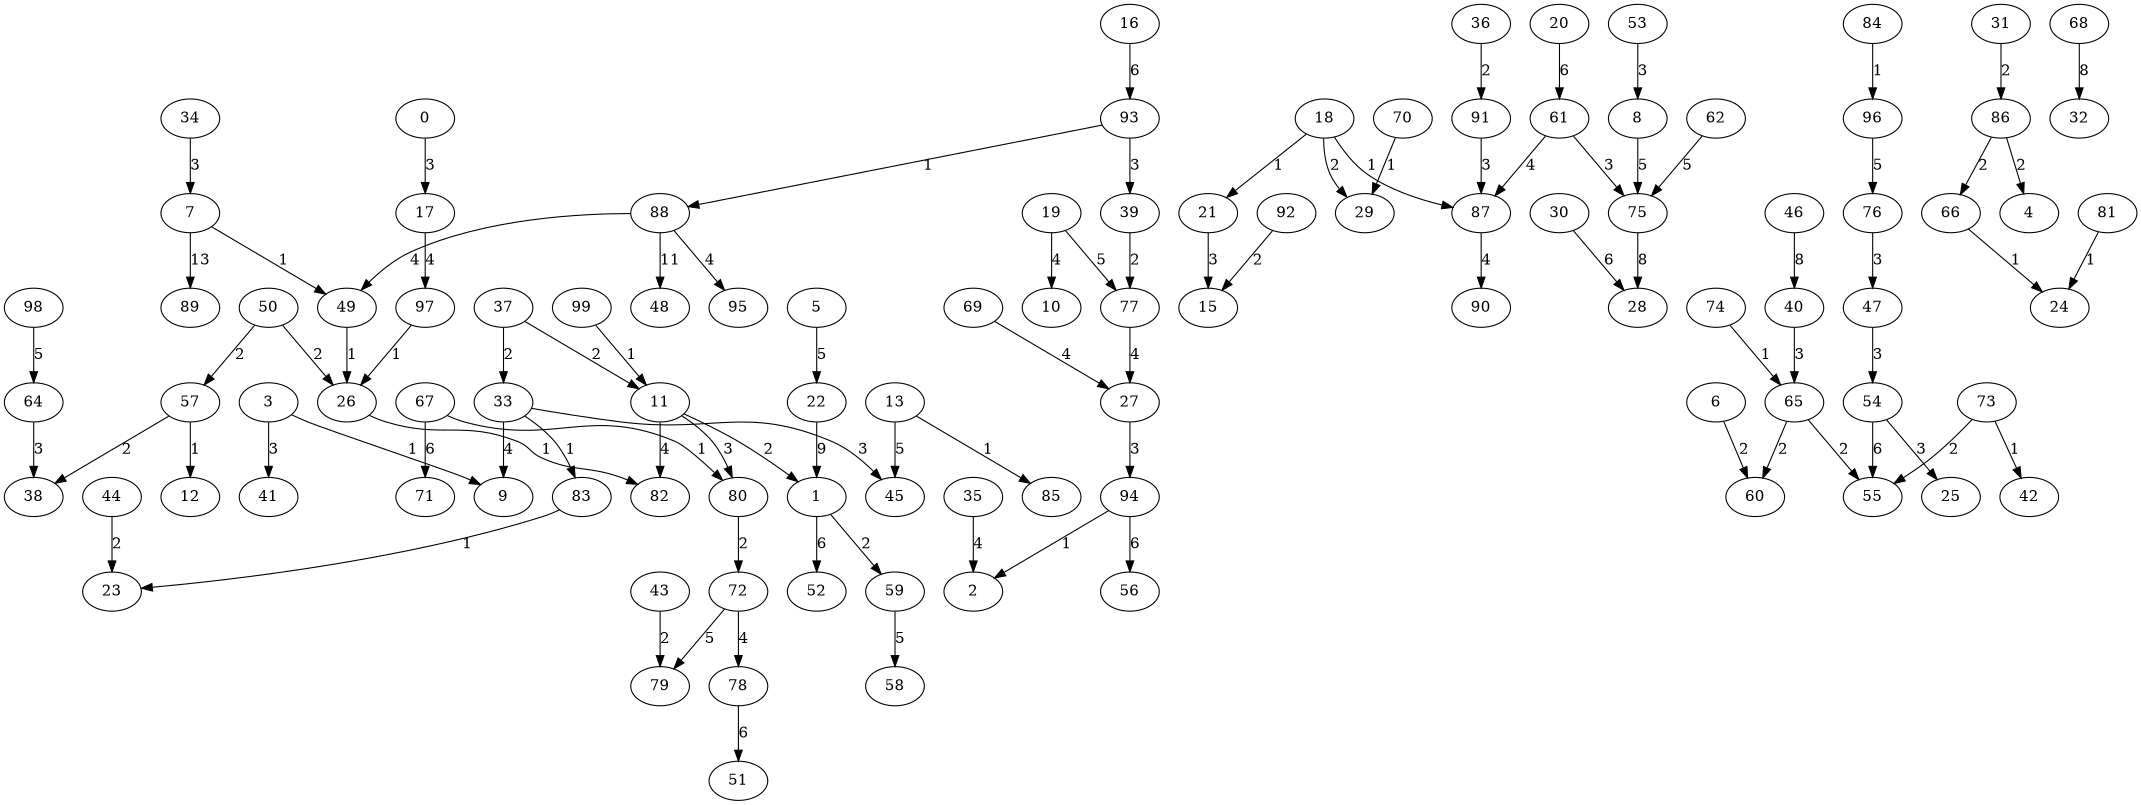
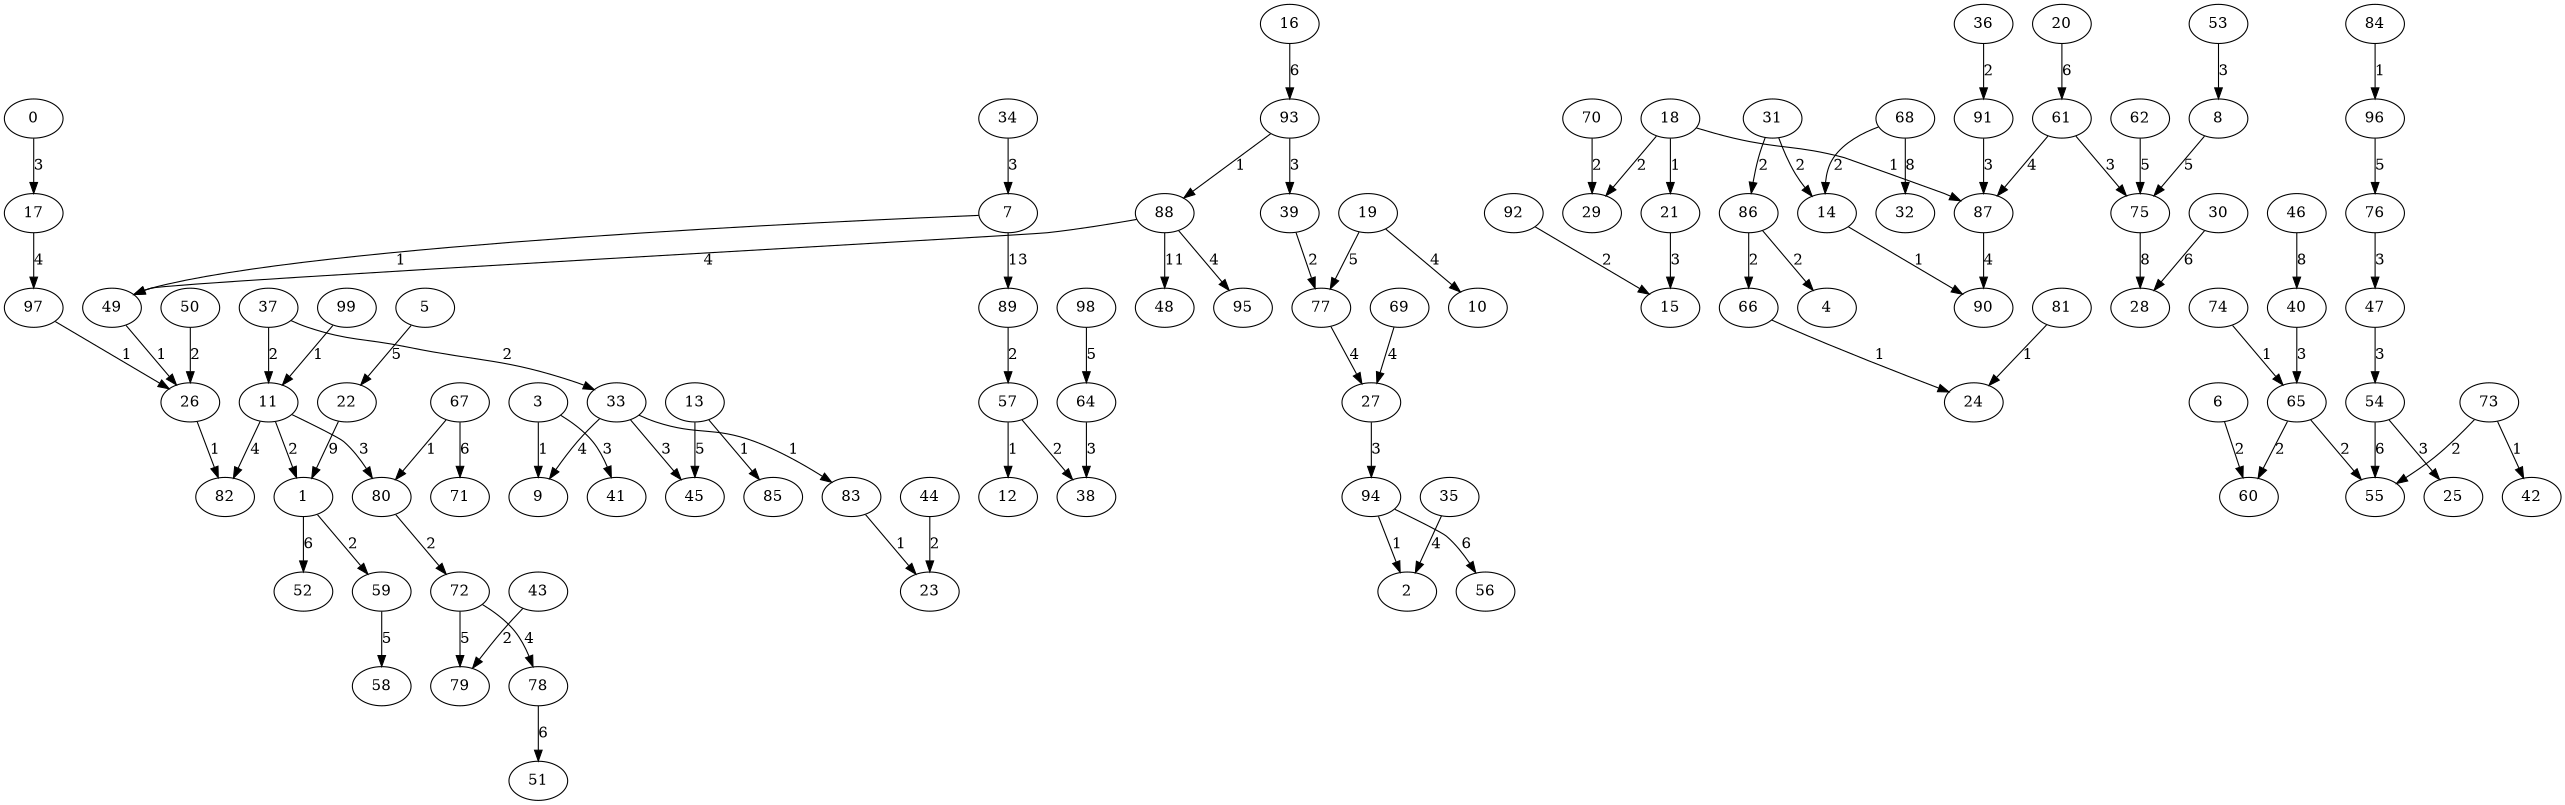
(1392, 166) -> (1598, 166)
none -> (1827, 213)
(233, 351) -> (1008, 350)
